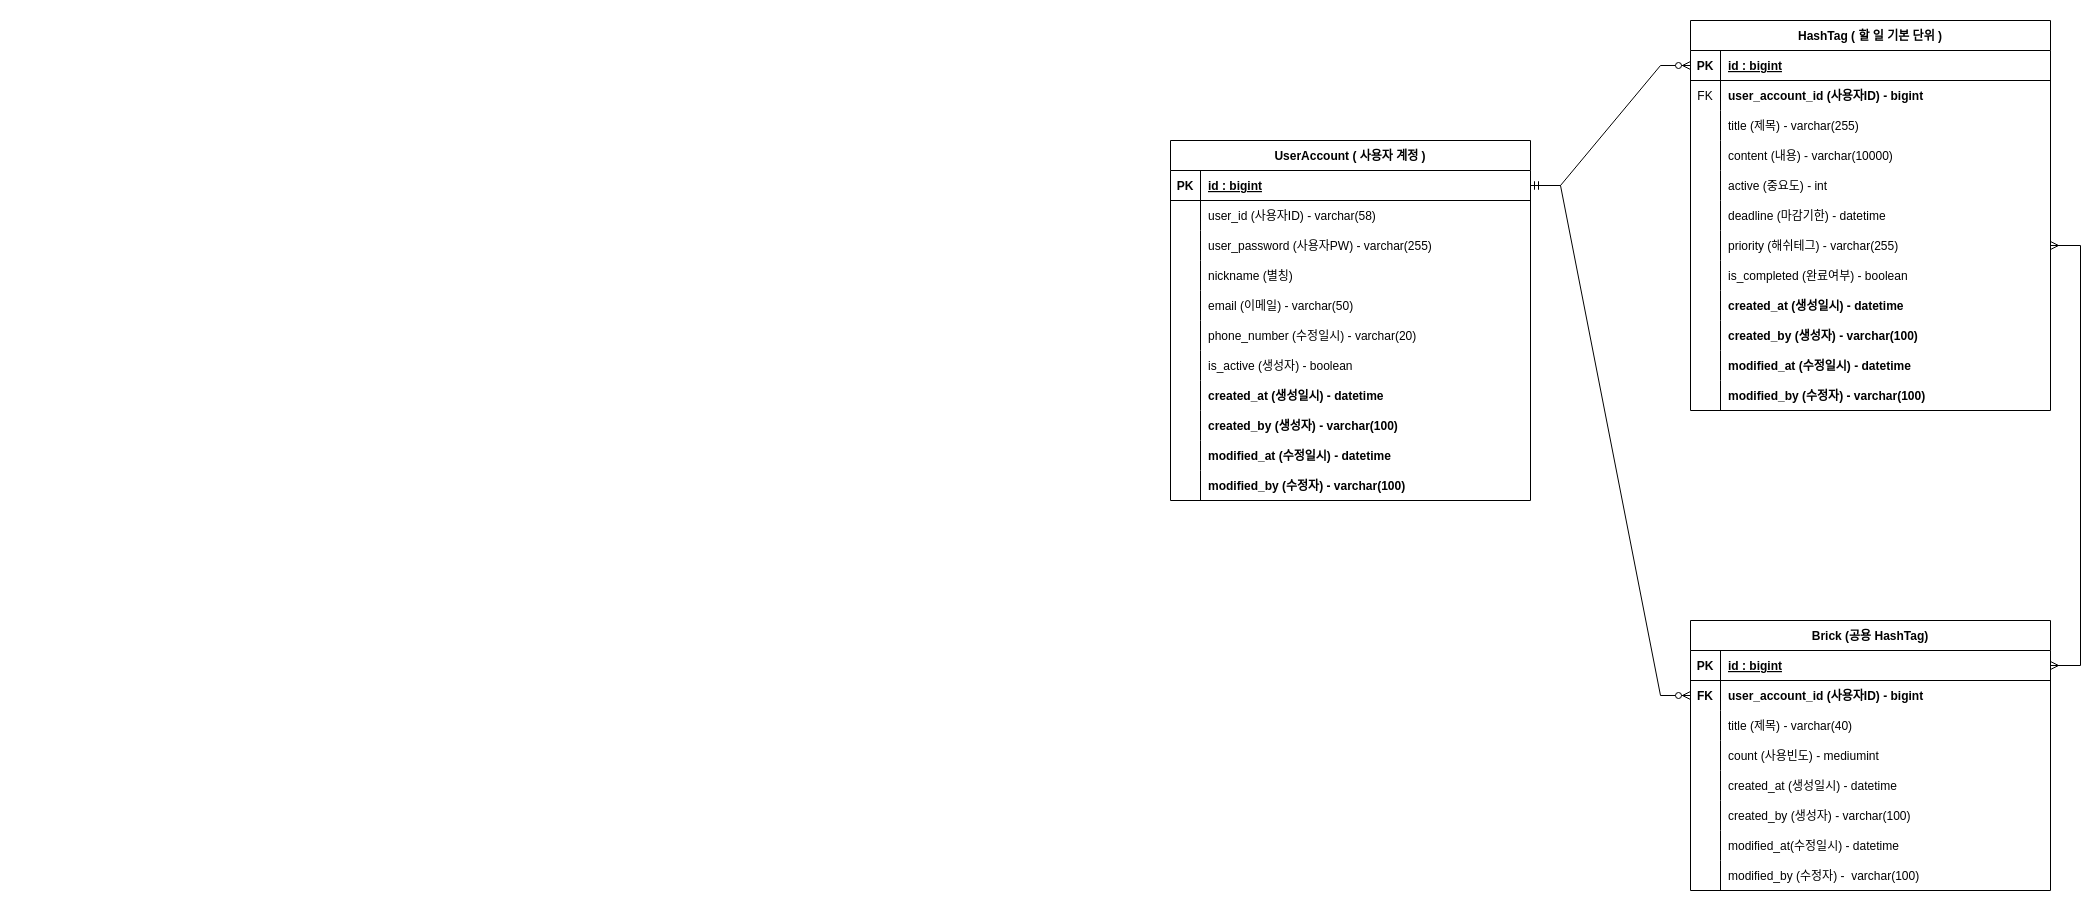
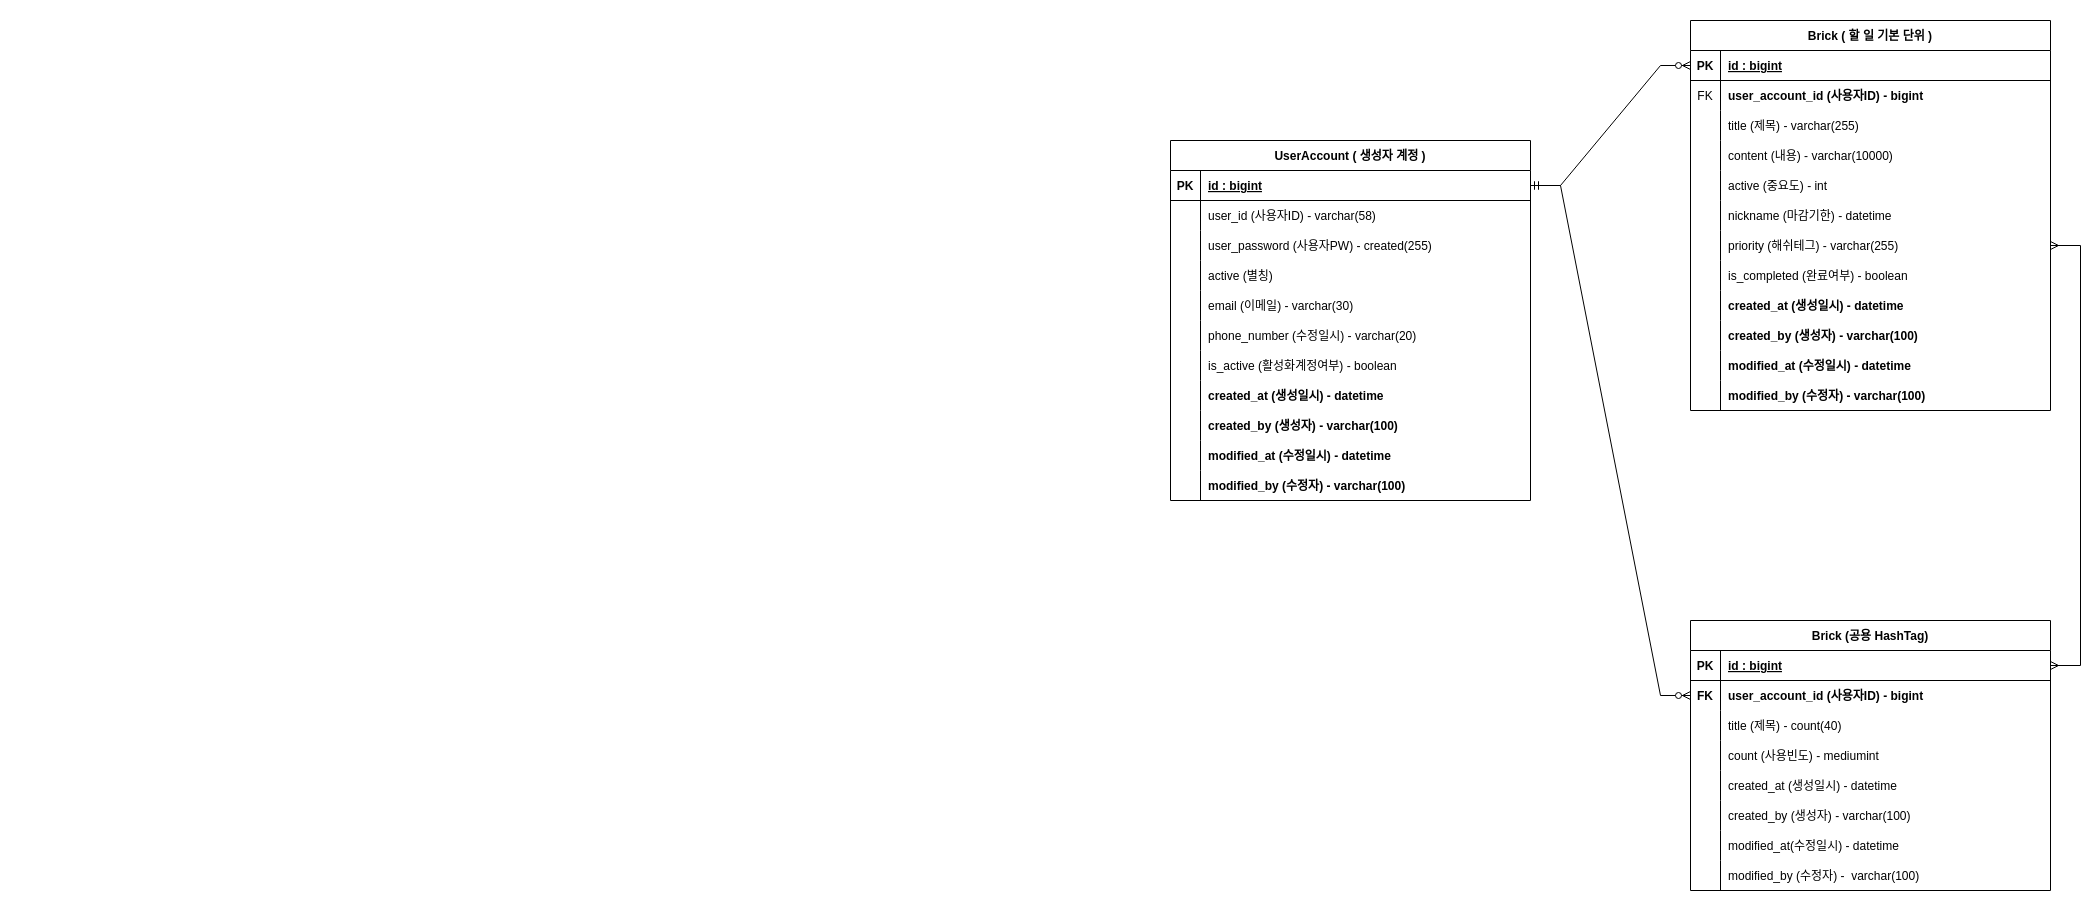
(1870, 36) -> (1870, 36)
(1350, 156) -> (1350, 156)
(1817, 216) -> (1818, 216)
(1332, 246) -> (1332, 246)
(1254, 276) -> (1247, 276)
(1292, 306) -> (1292, 306)
(1291, 366) -> (1315, 366)
(1806, 726) -> (1799, 726)
